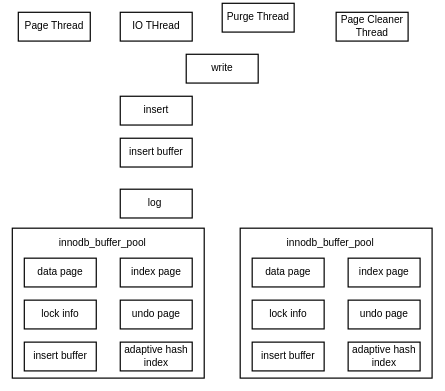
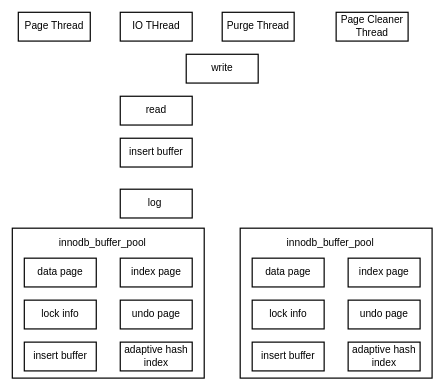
(258, 18) -> (258, 27)
(156, 111) -> (156, 111)
